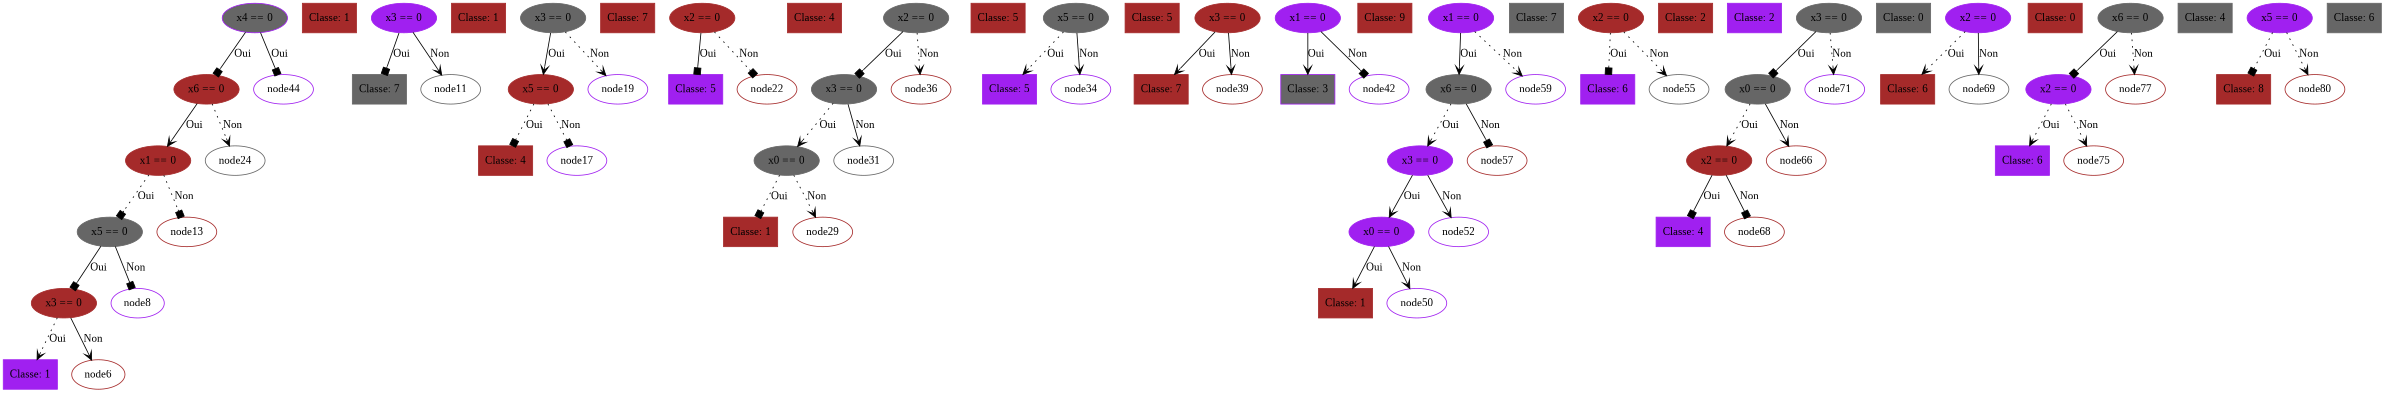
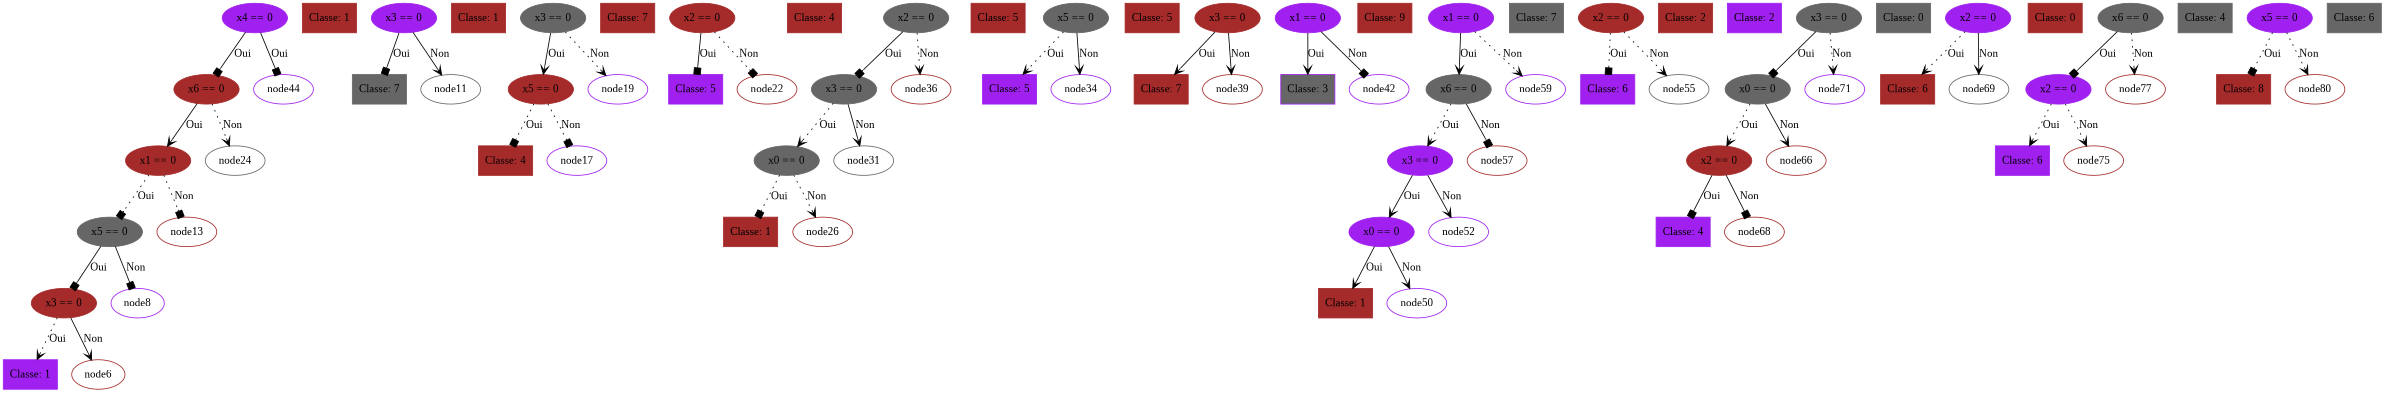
(255, 18) -> (255, 18)
(823, 232) -> (823, 232)
